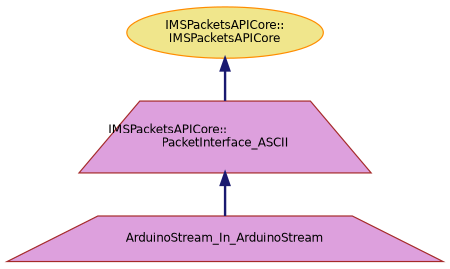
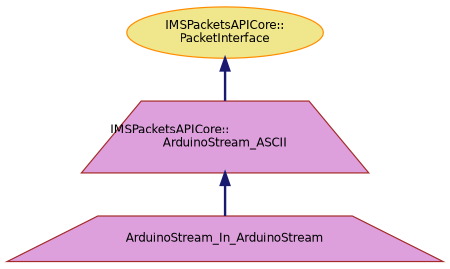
(225, 33) -> (225, 33)
(225, 137) -> (225, 137)
